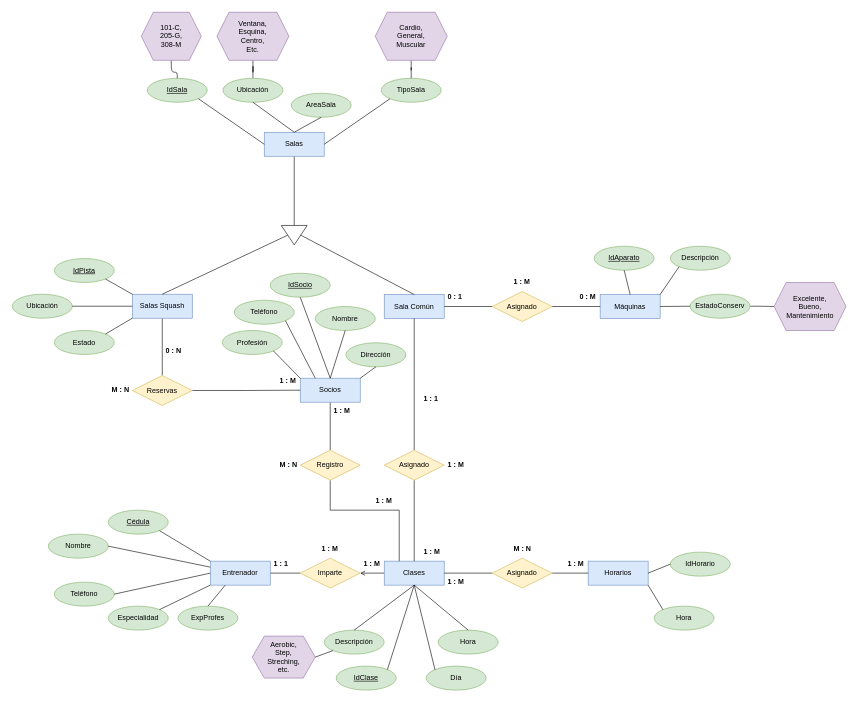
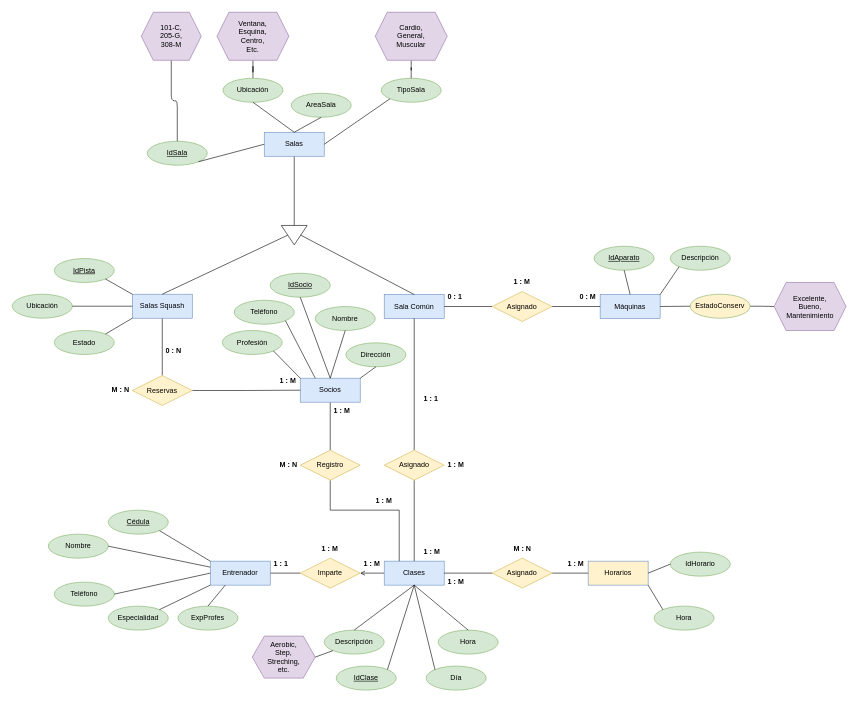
(177, 90) -> (177, 153)
(720, 306) -> (720, 306)
(618, 573) -> (618, 573)
